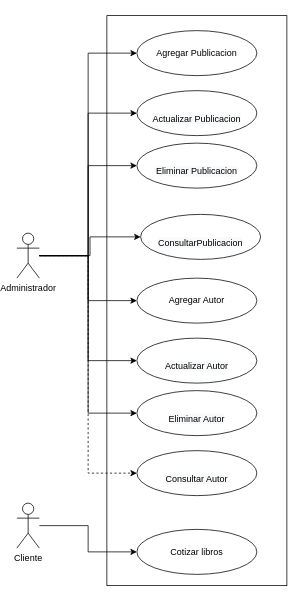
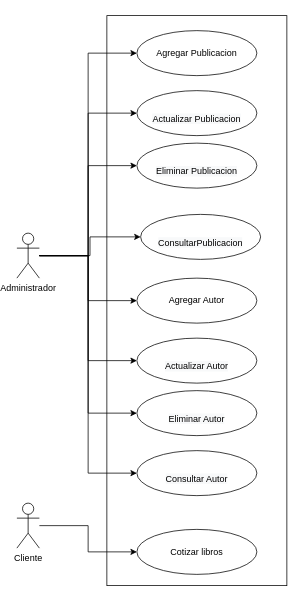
(88, 465) -> (88, 465)
